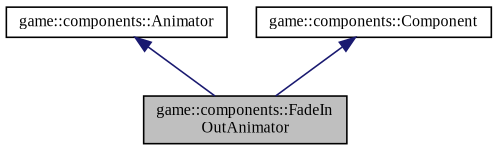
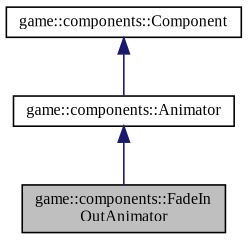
(309, 71) -> (124, 75)
